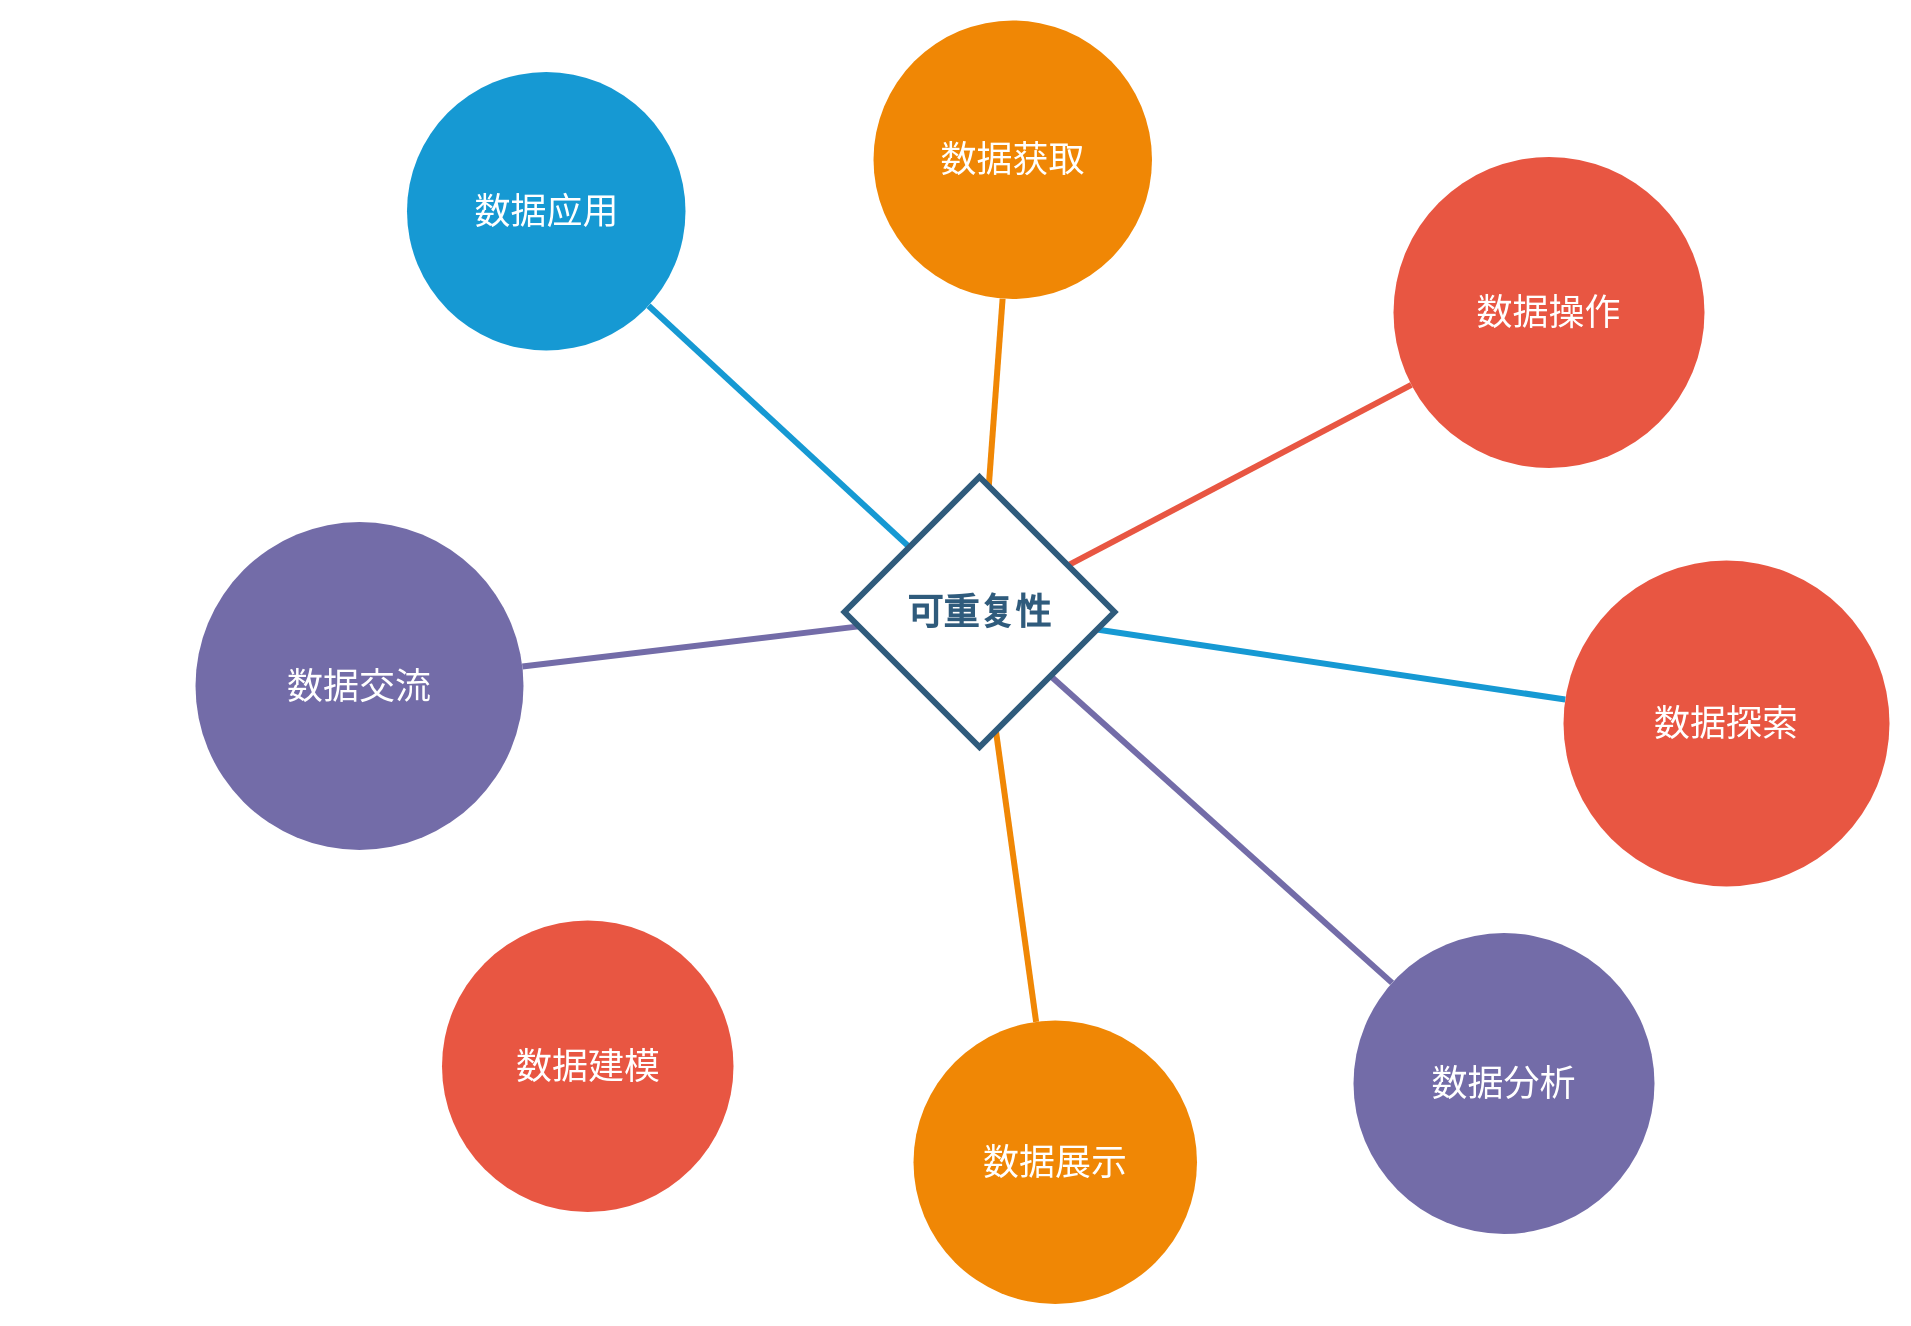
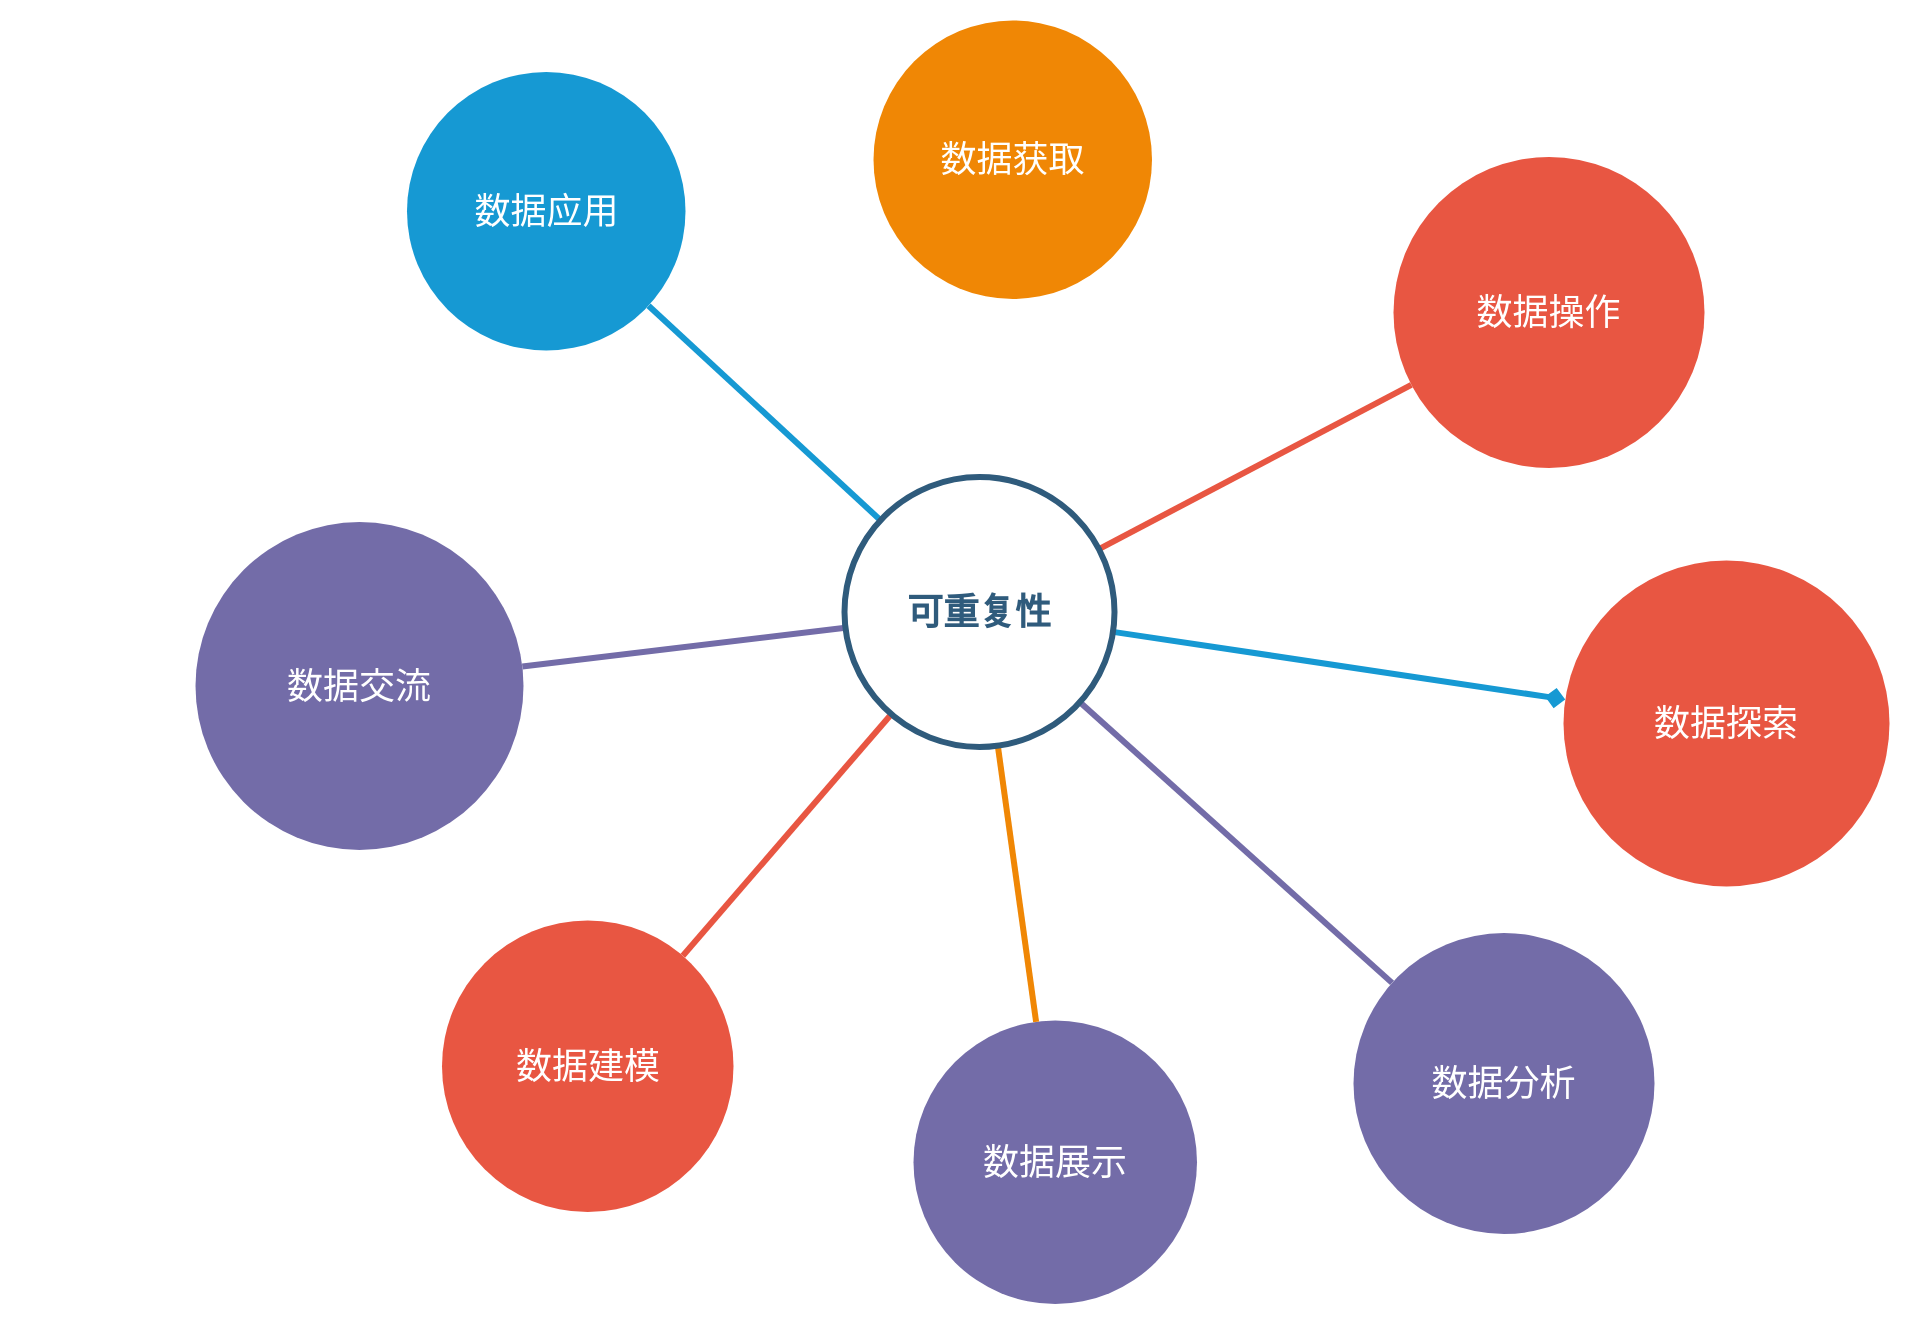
(996, 392) -> none
(980, 612) -> (980, 612)
(1558, 699) -> (1115, 632)
none -> (787, 835)
(1055, 1162) -> (1055, 1162)
